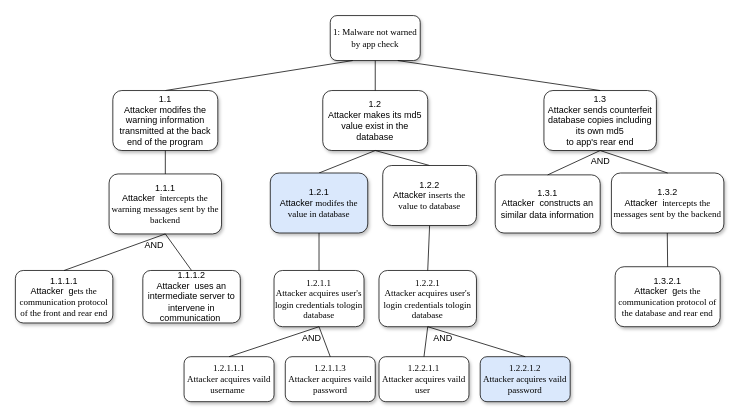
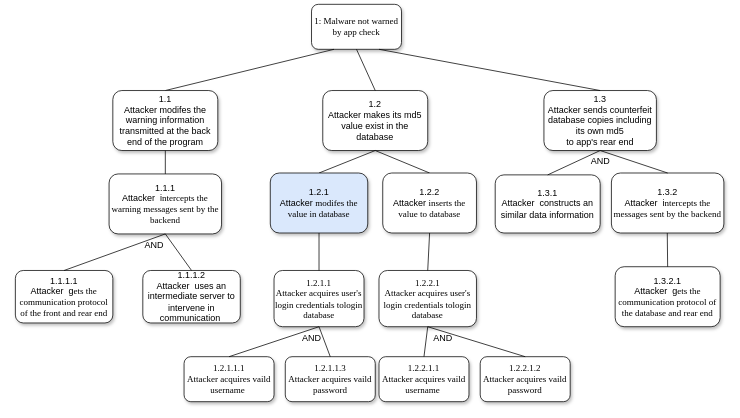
(375, 38) -> (357, 27)
(430, 195) -> (430, 203)
(424, 379) -> (424, 379)
(525, 379) -> (525, 379)
